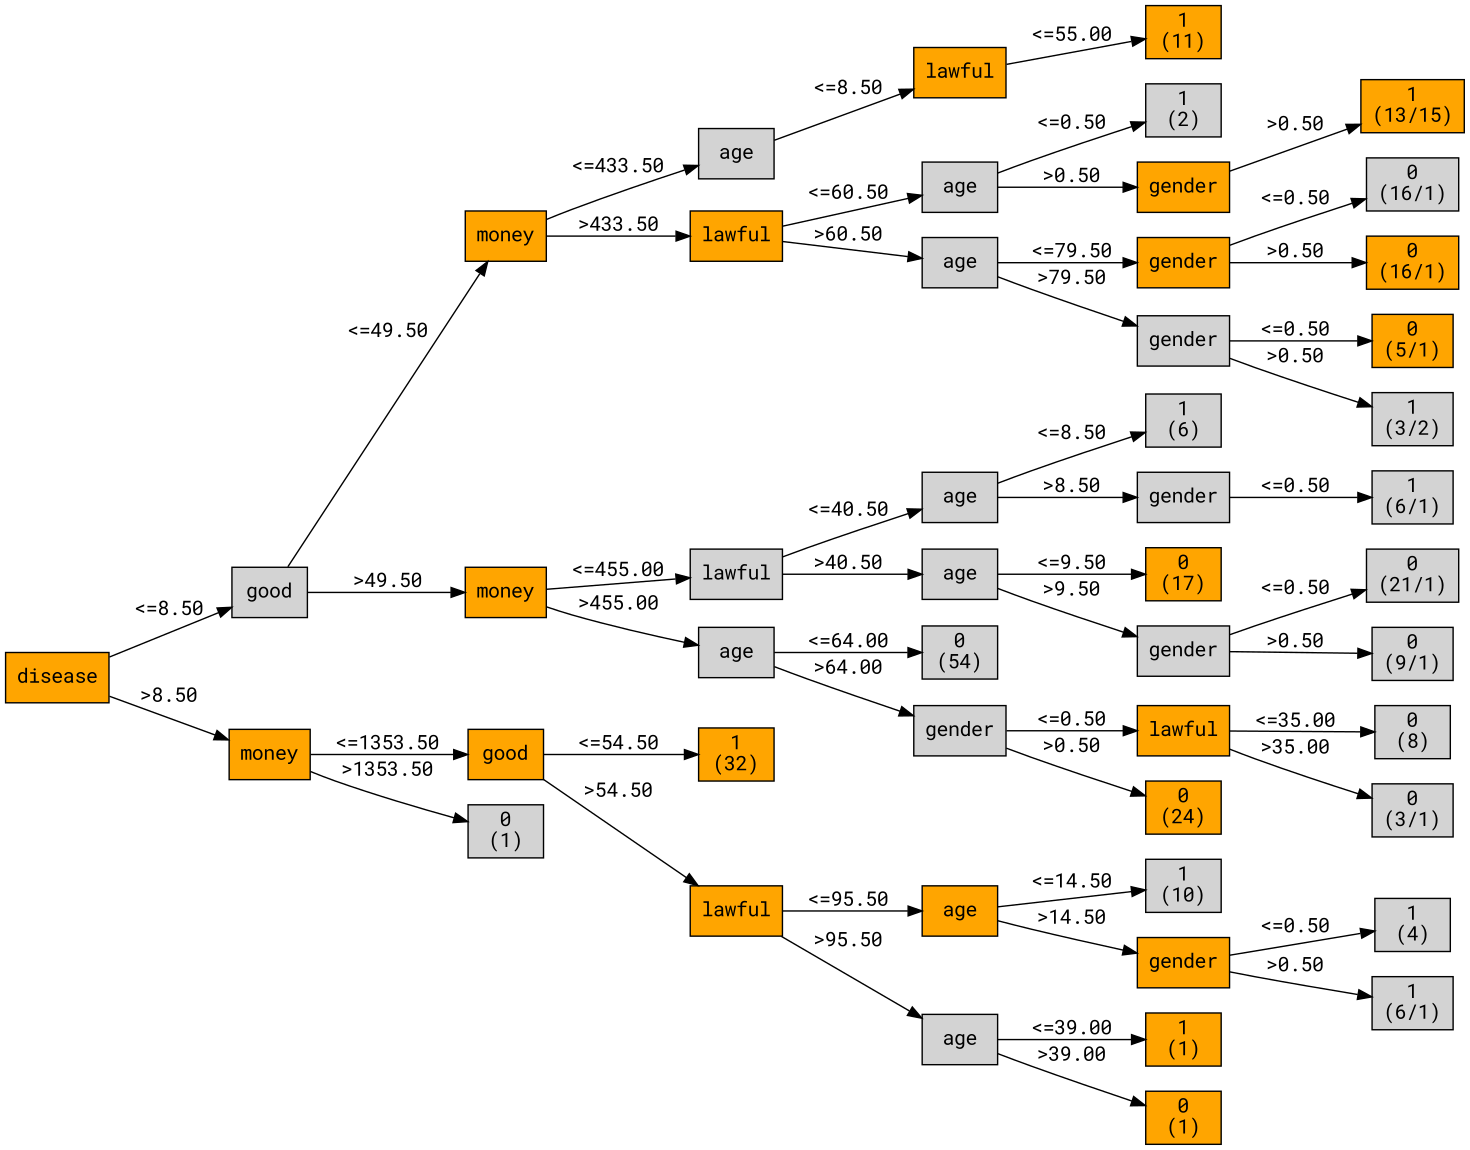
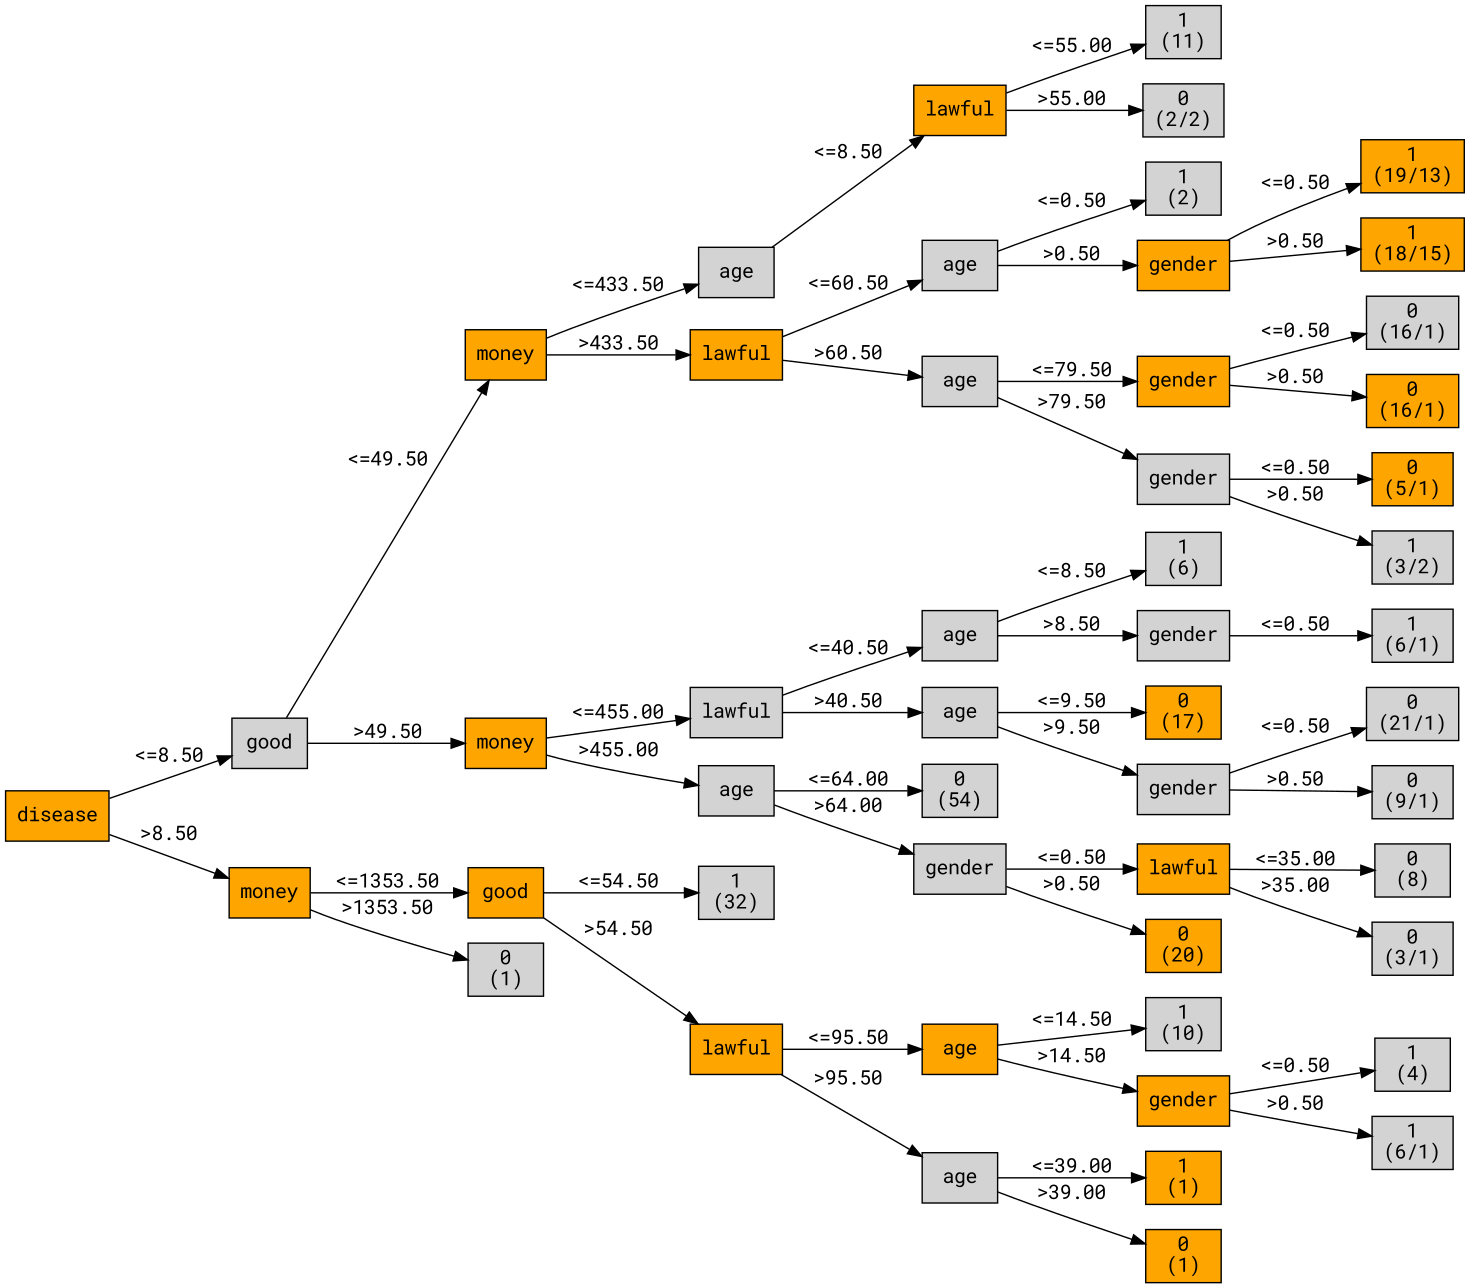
(1183, 32) -> (1183, 32)
(1413, 106) -> (1413, 245)
none -> (1183, 110)
none -> (1413, 166)
(736, 754) -> (736, 893)
(1183, 808) -> (1183, 946)
